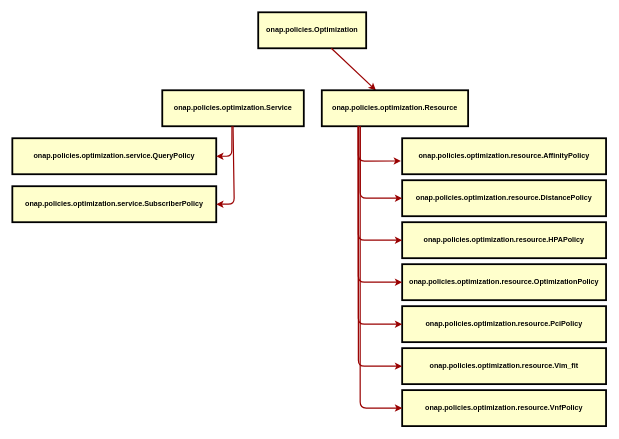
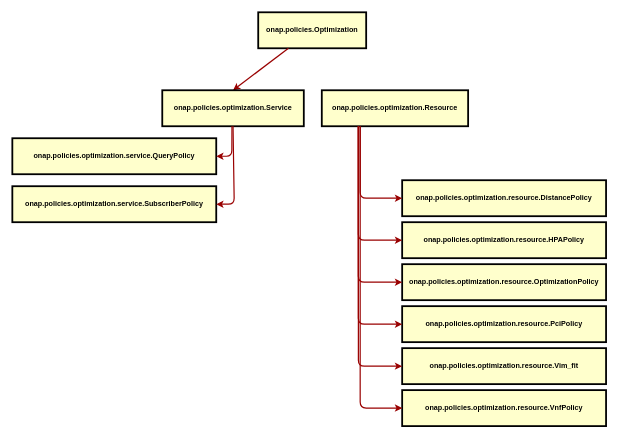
(352, 68) -> (263, 68)
(504, 156) -> none
(379, 161) -> none
